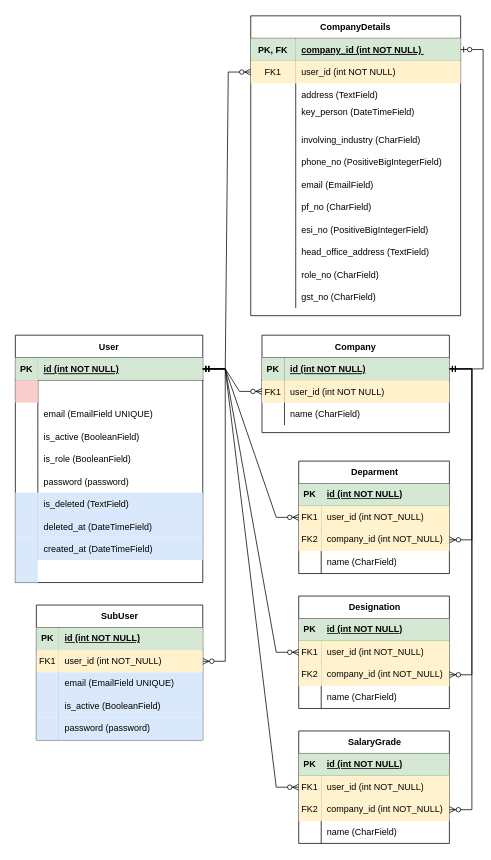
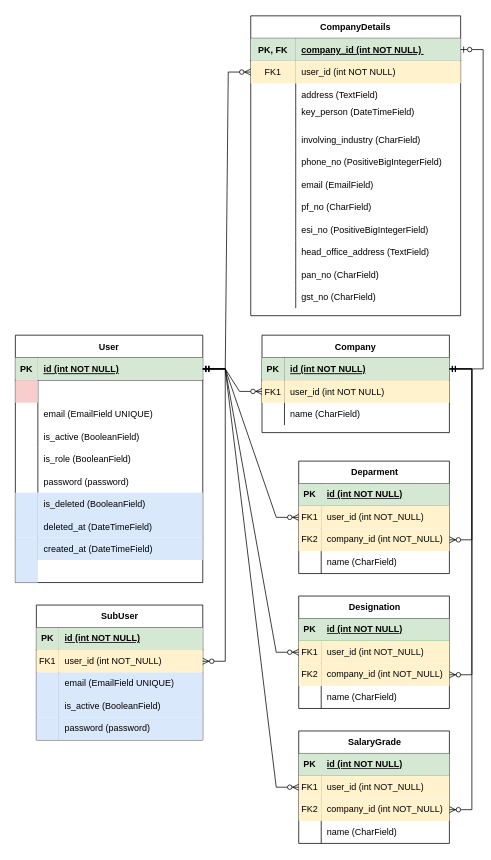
(345, 275) -> (343, 275)
(93, 504) -> (99, 504)
